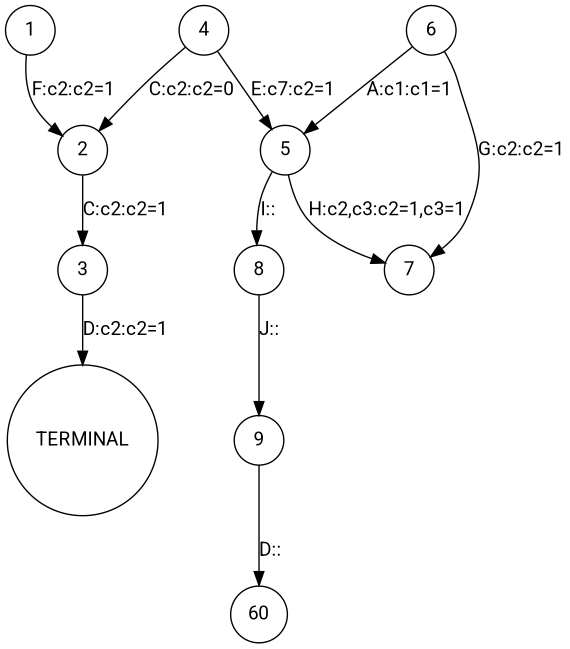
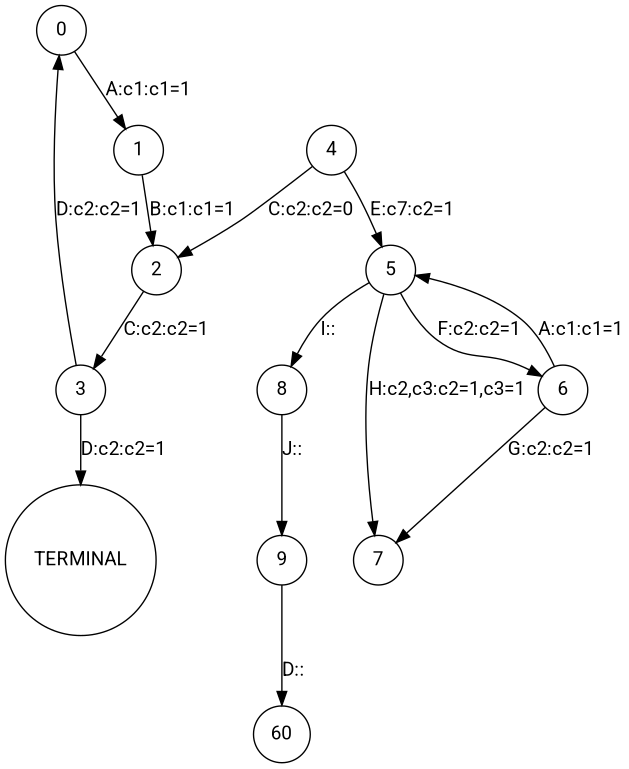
none -> (61, 30)
(74, 90) -> (192, 210)
none -> (454, 350)
